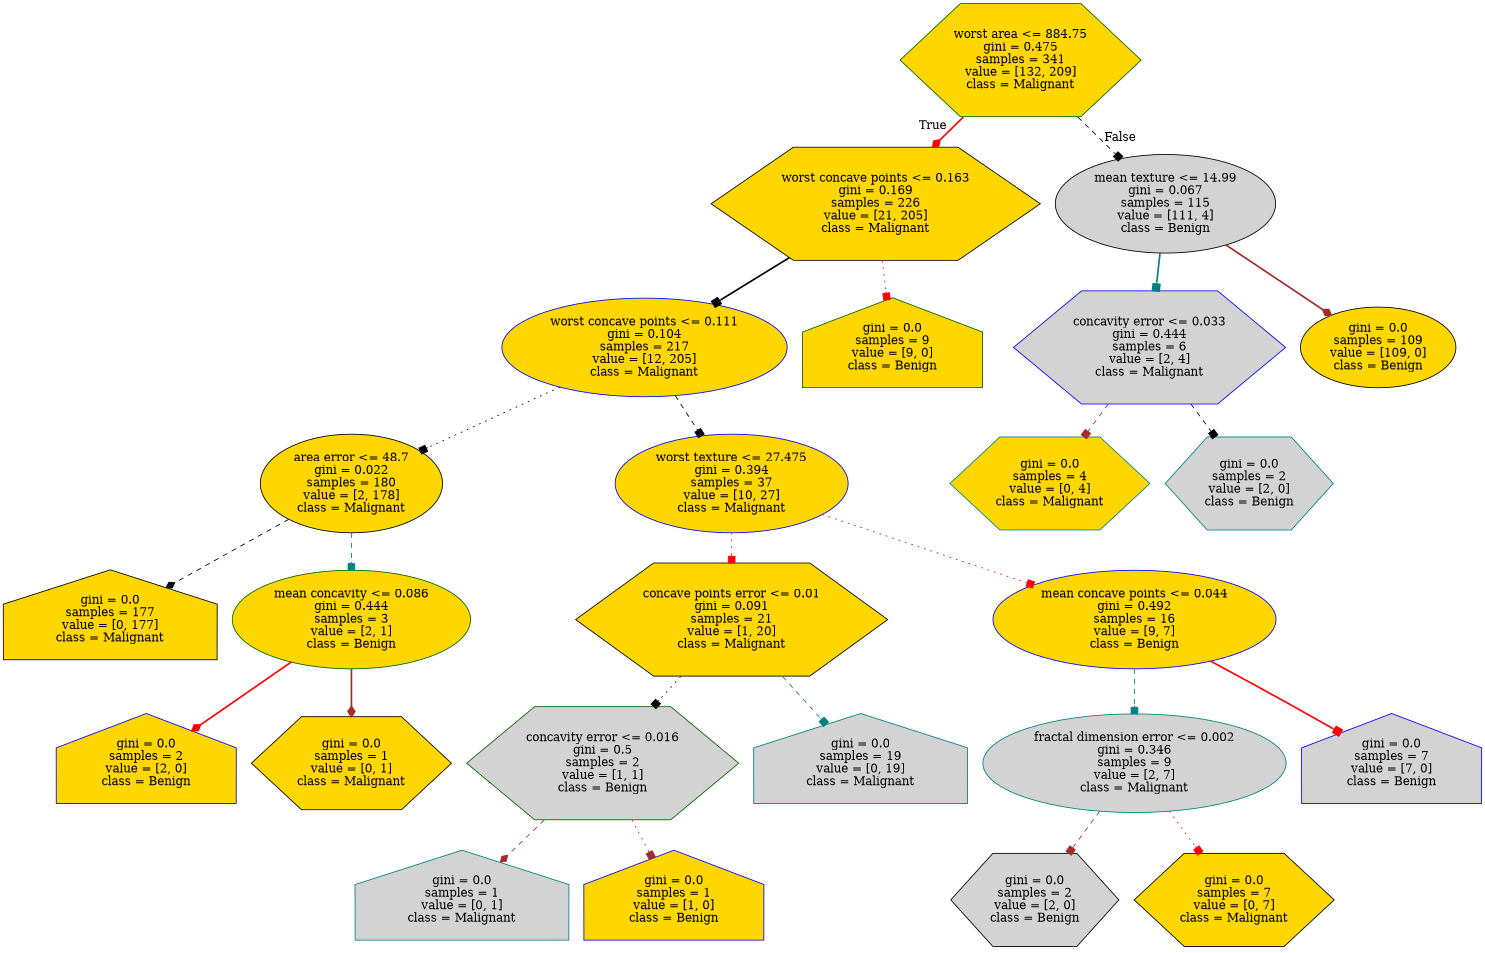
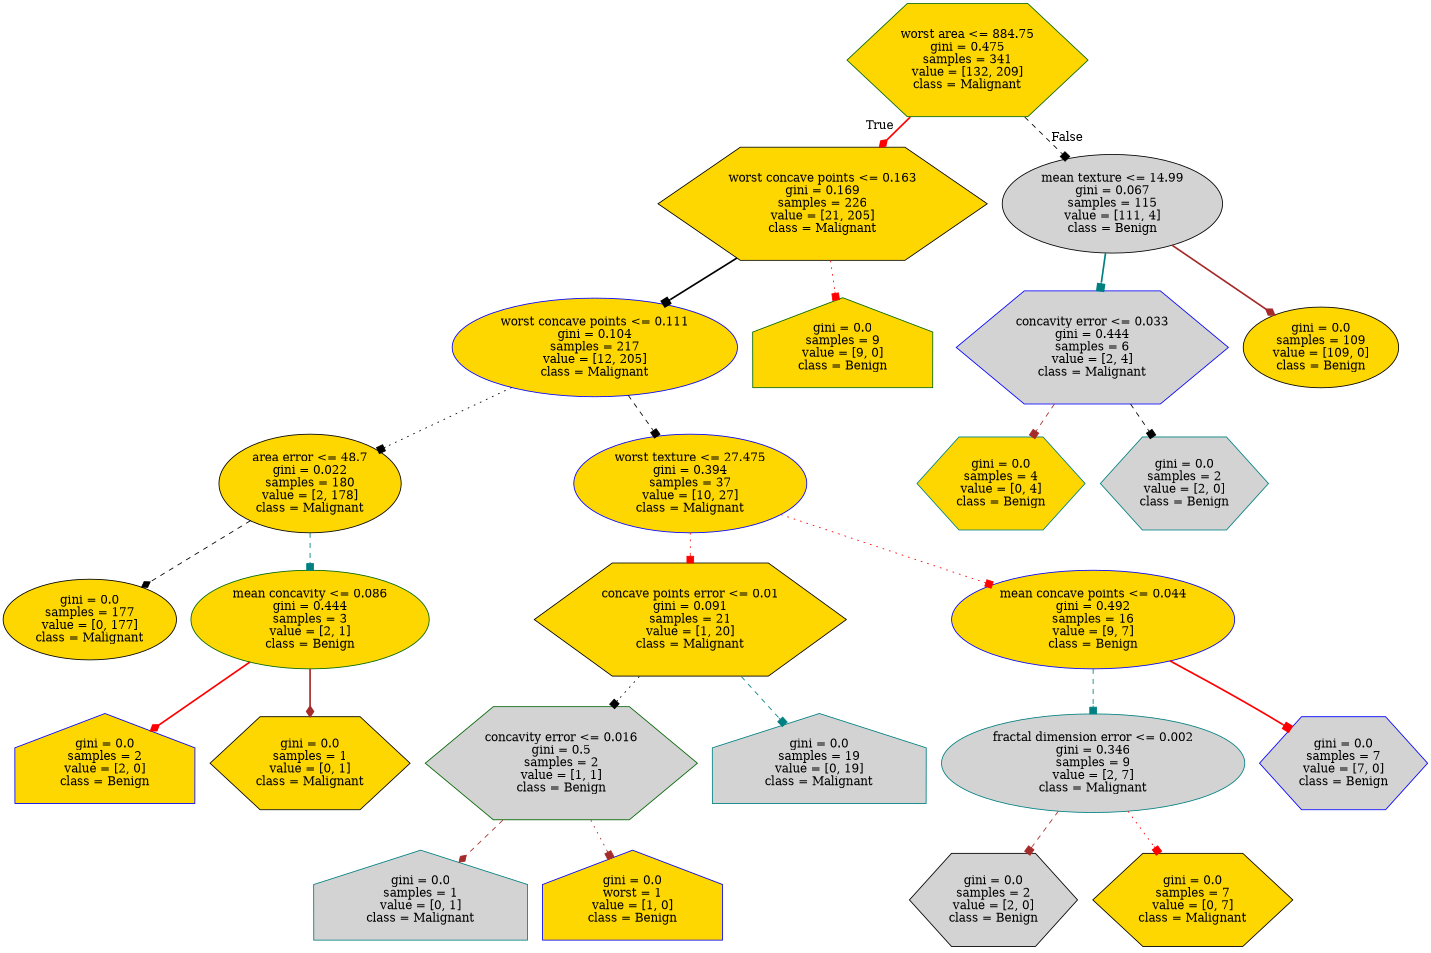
(1050, 483) -> (1001, 483)
(110, 620) -> (90, 620)
(1392, 763) -> (1344, 763)
(674, 900) -> (633, 900)
